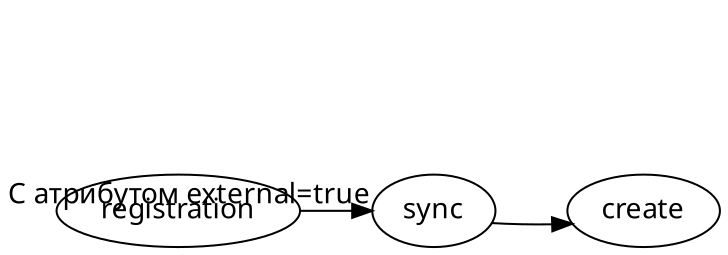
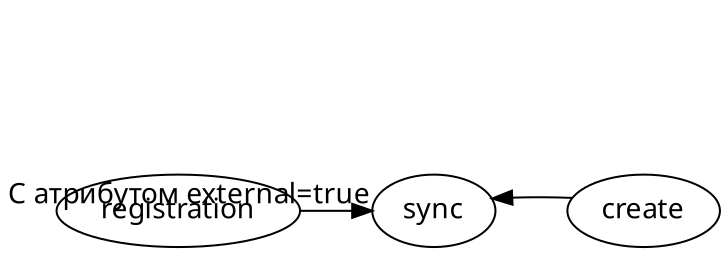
(522, 224) -> (542, 197)
